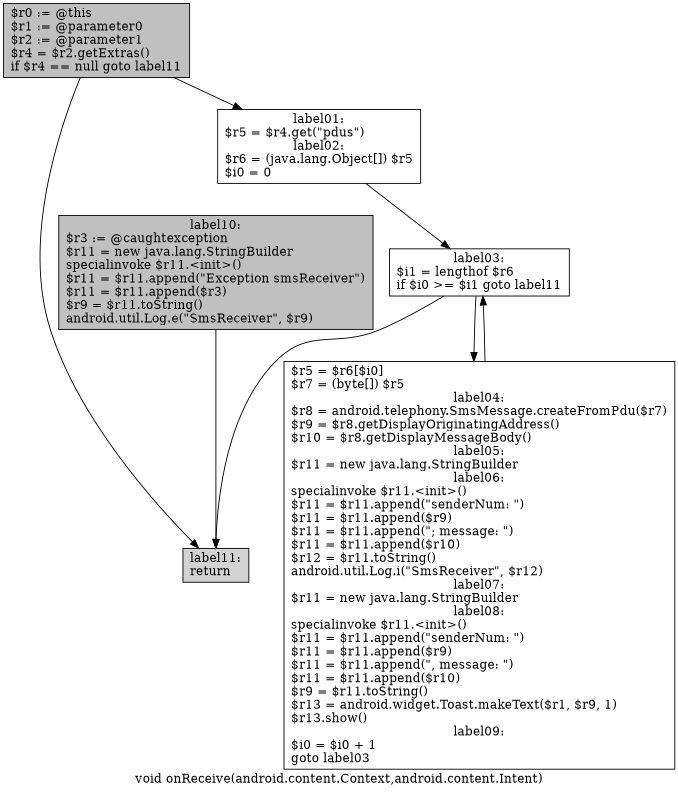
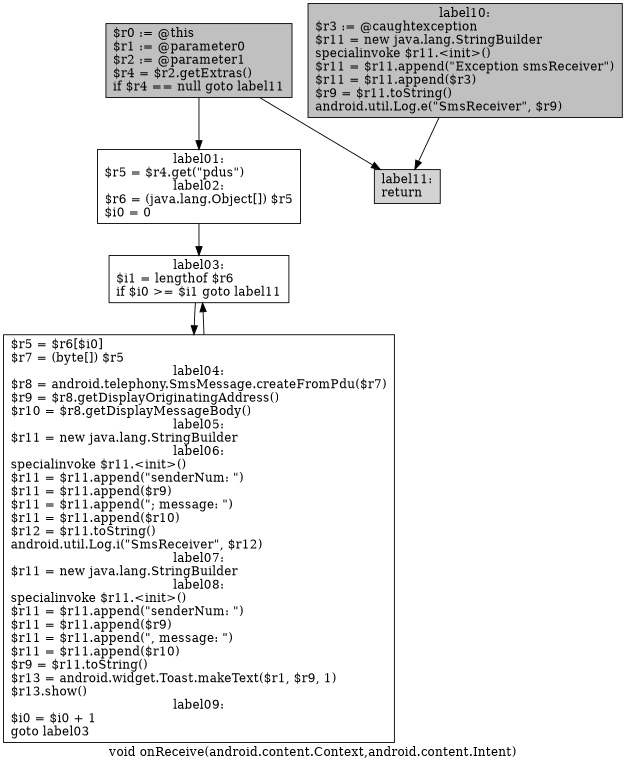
(273, 364) -> none
